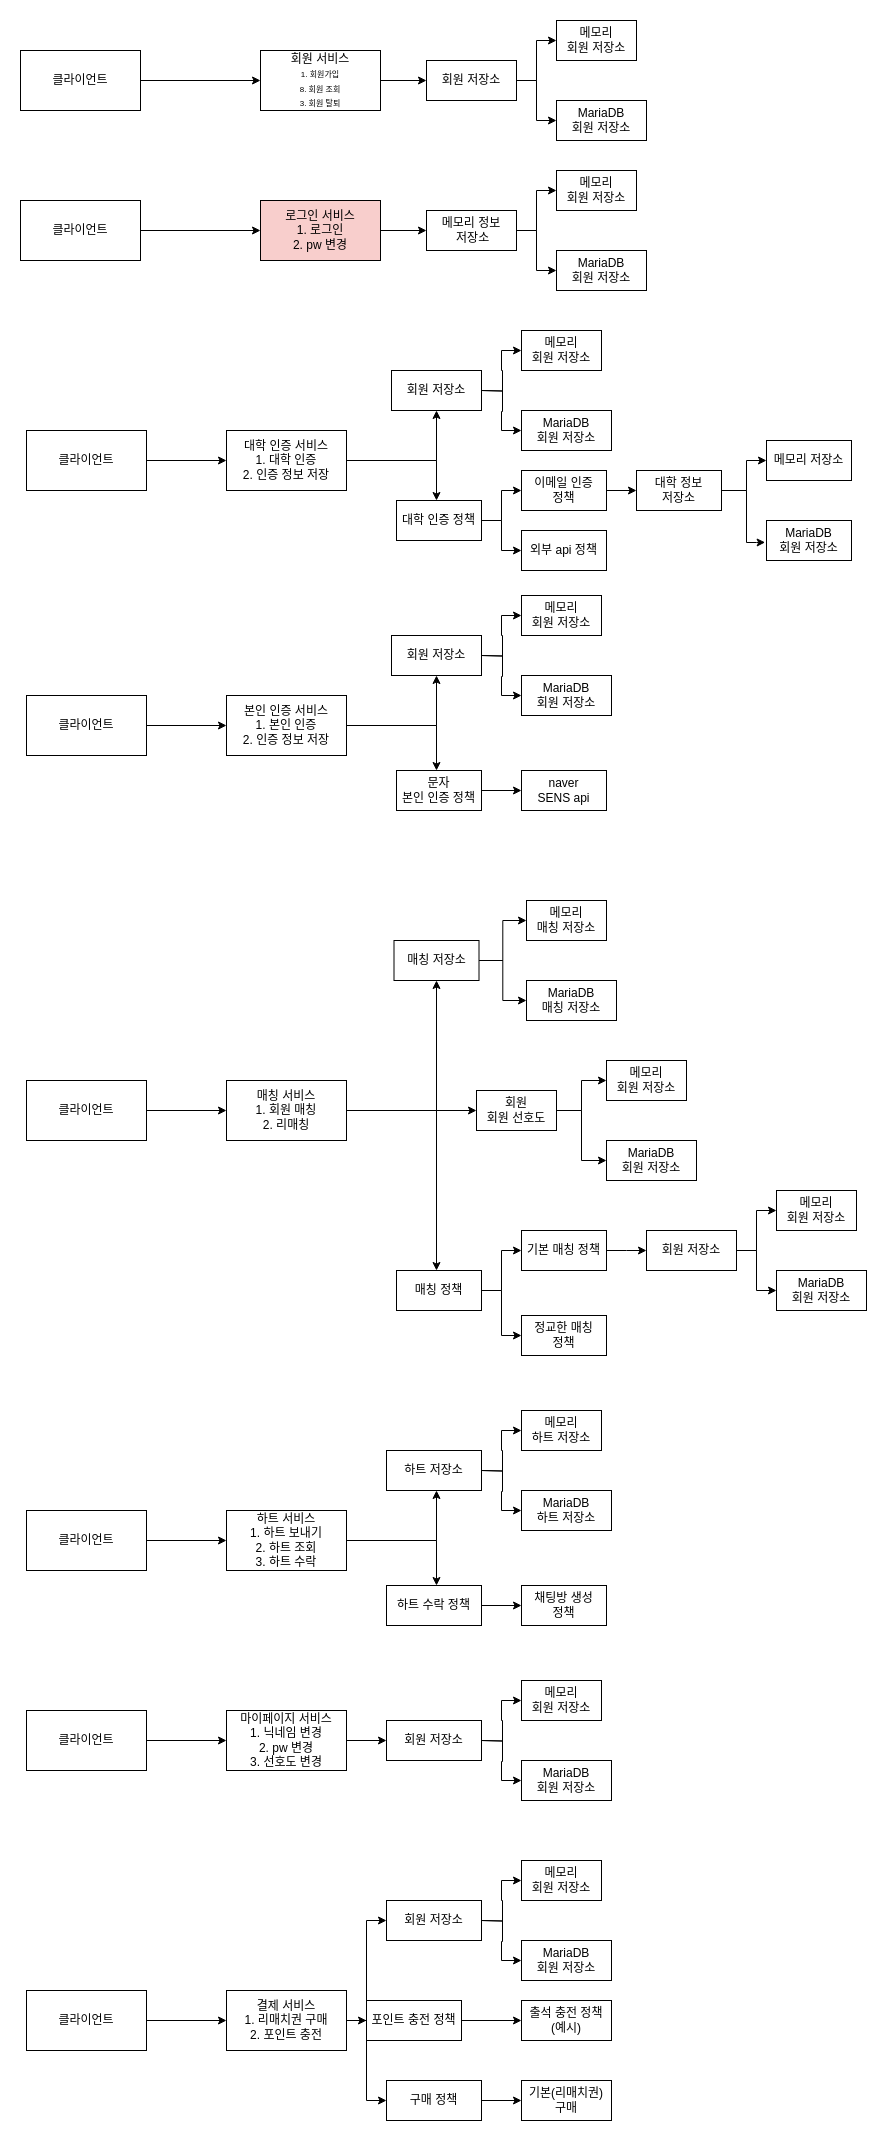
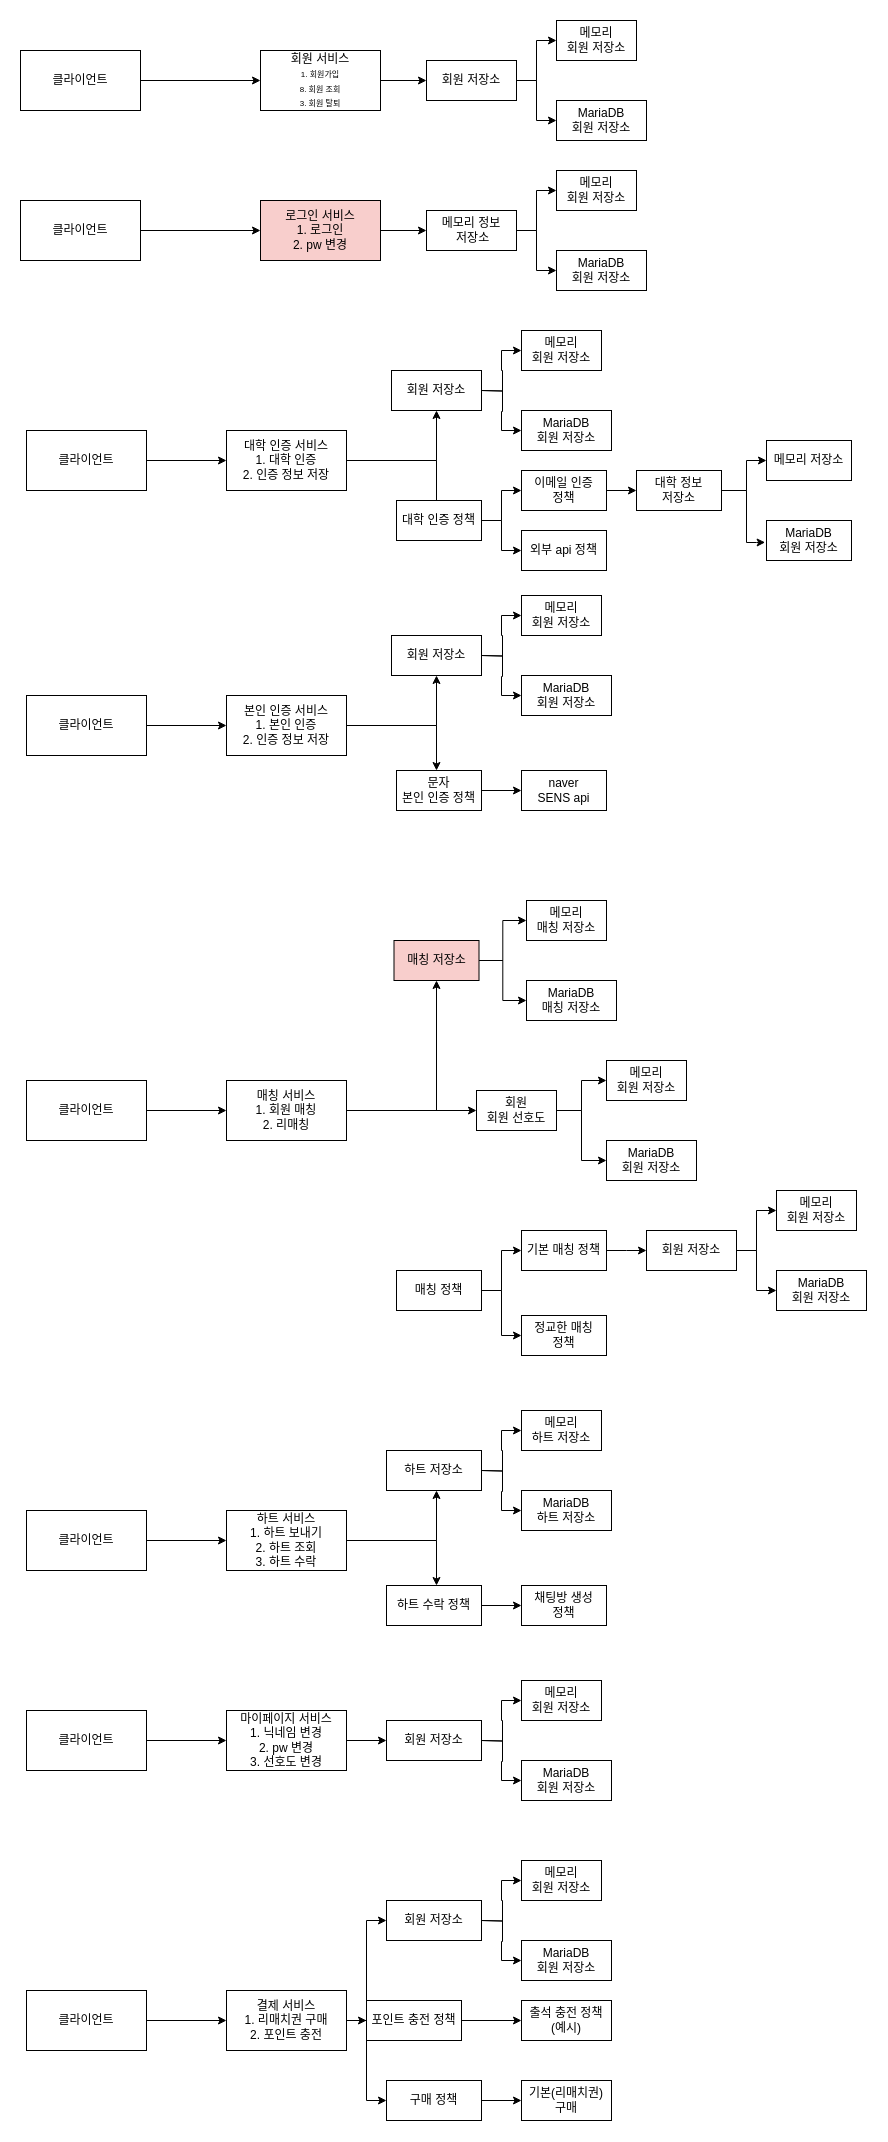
(437, 492) -> (437, 495)
(437, 961) -> (437, 961)
(437, 1188) -> none
